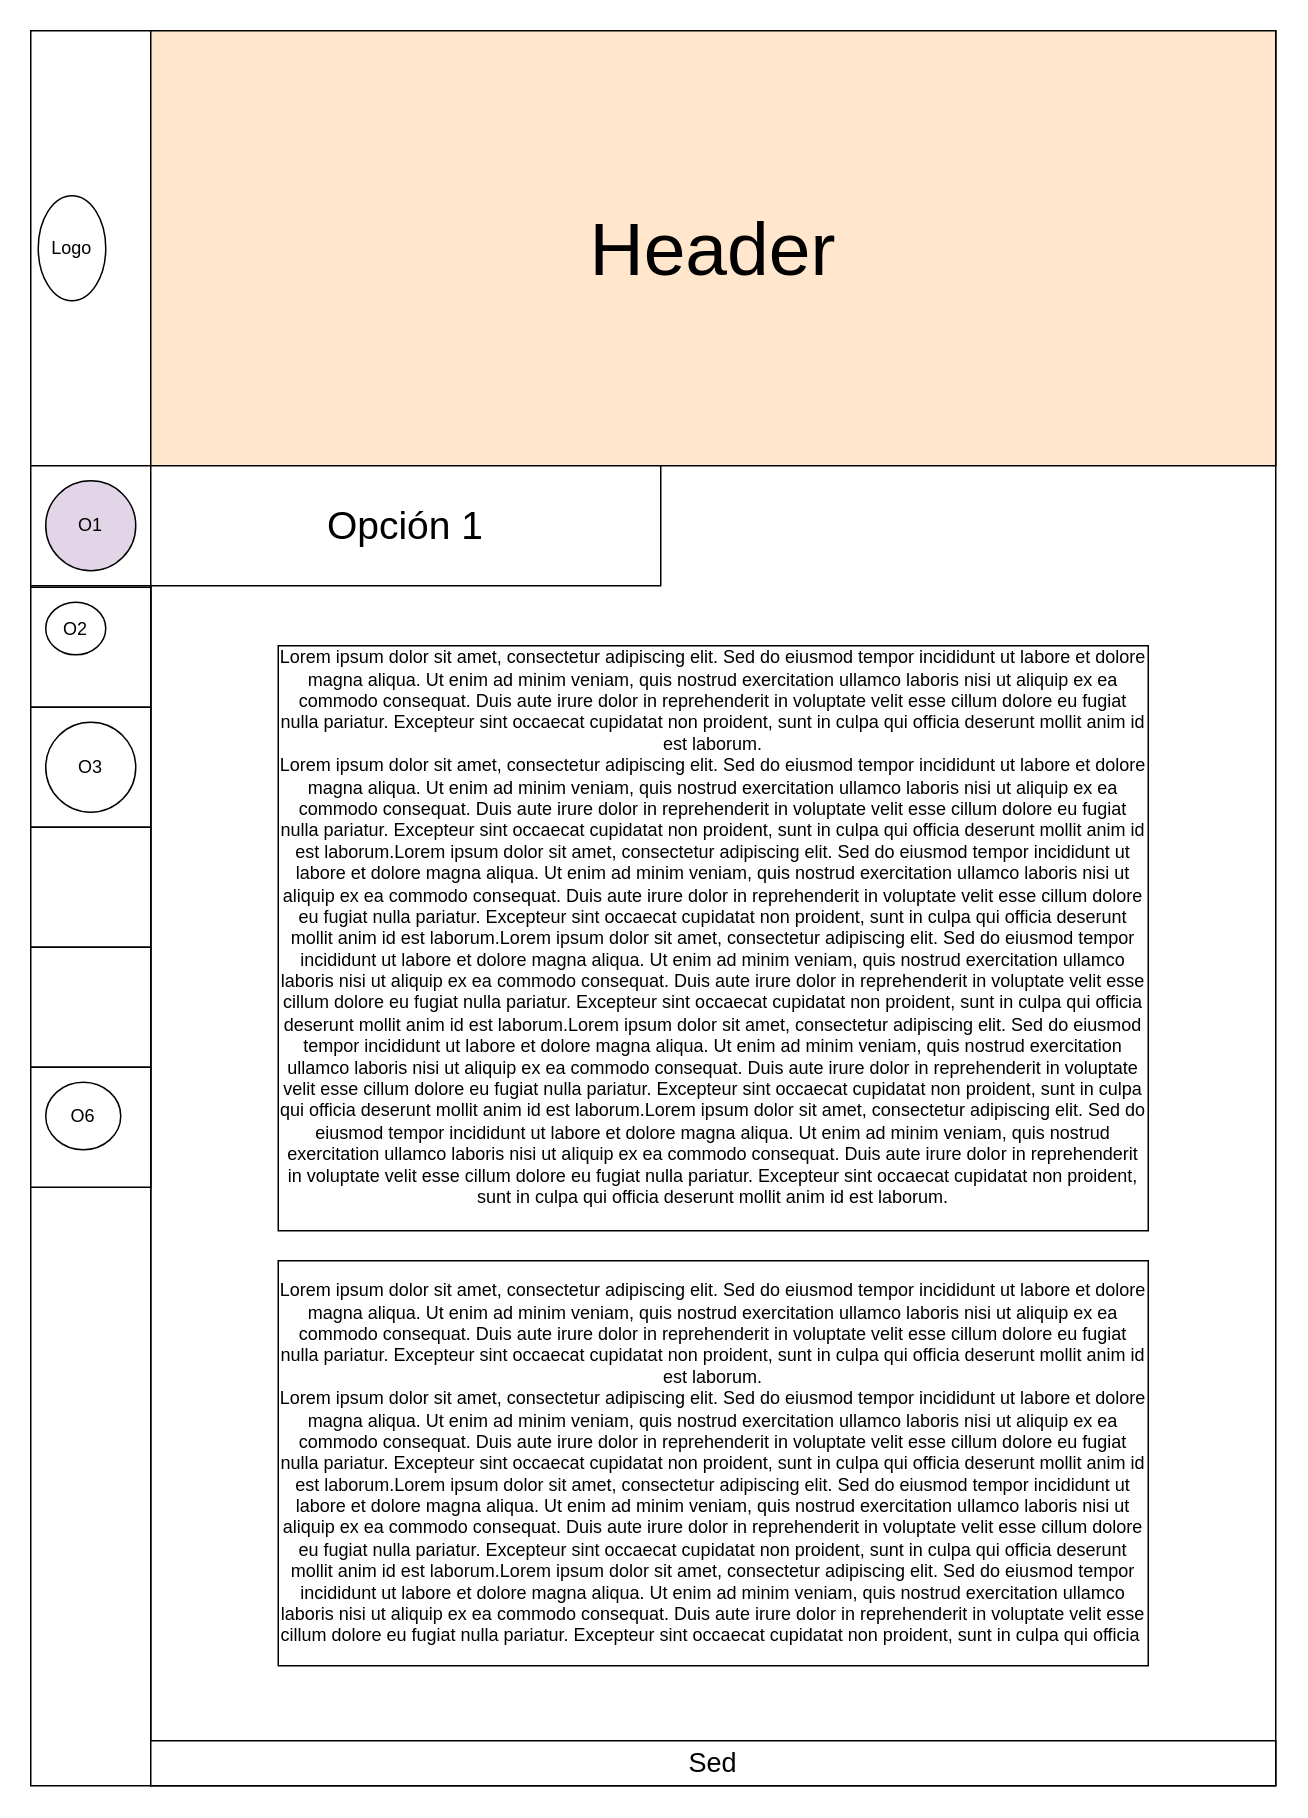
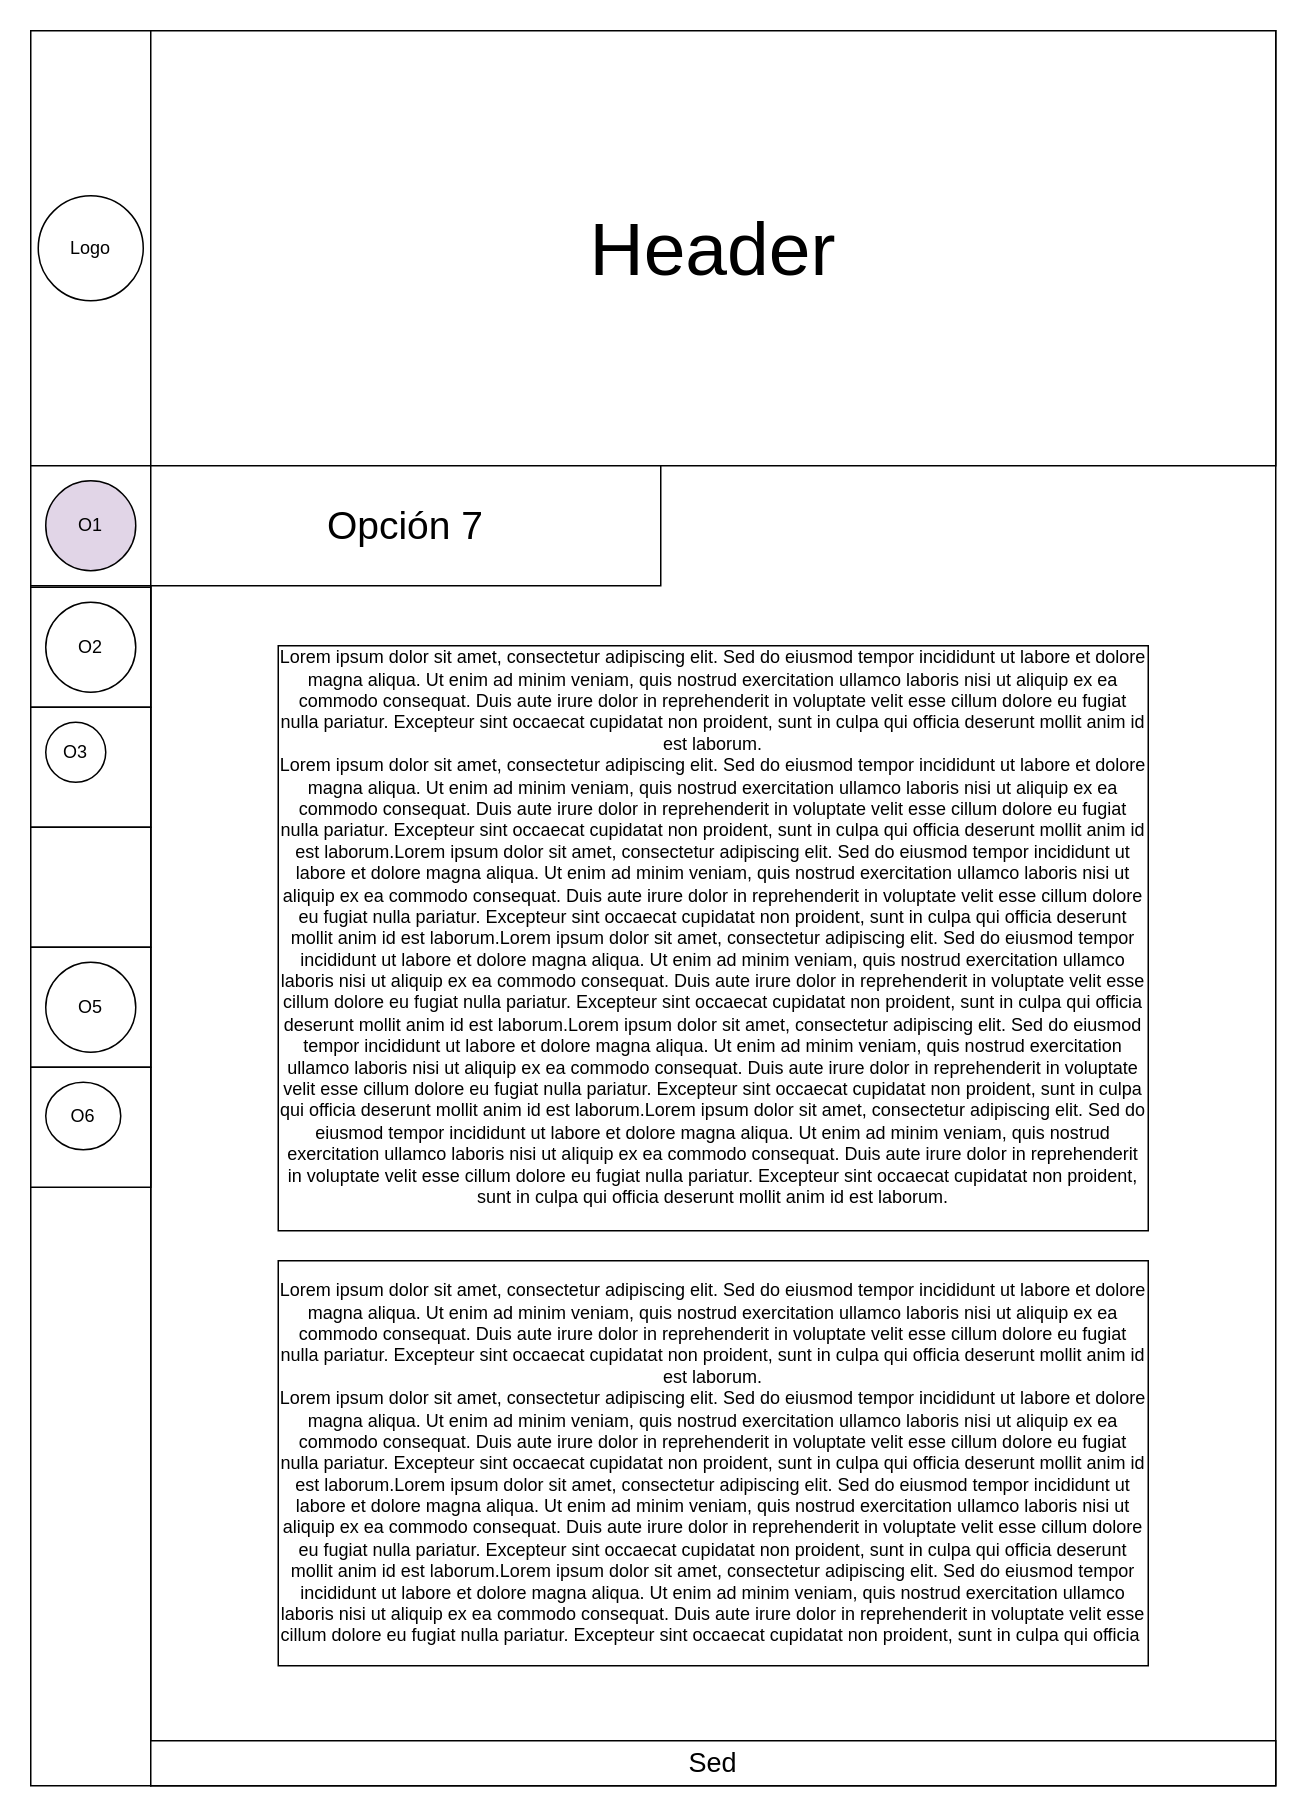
(72, 248) -> (91, 248)
(713, 248) -> (713, 248)
(406, 526) -> (406, 526)
(76, 629) -> (91, 647)
(91, 767) -> (76, 752)
none -> (91, 1007)
